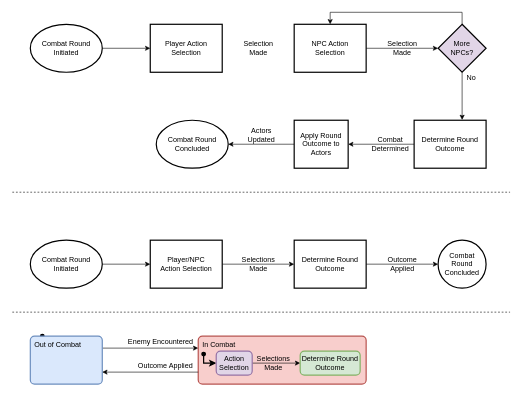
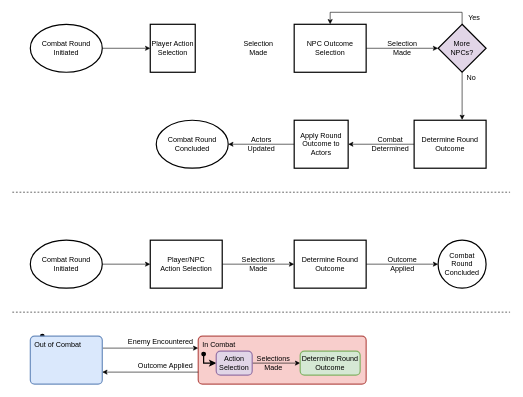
none -> (474, 18)
(186, 48) -> (173, 48)
(330, 48) -> (330, 48)
(261, 135) -> (261, 144)
